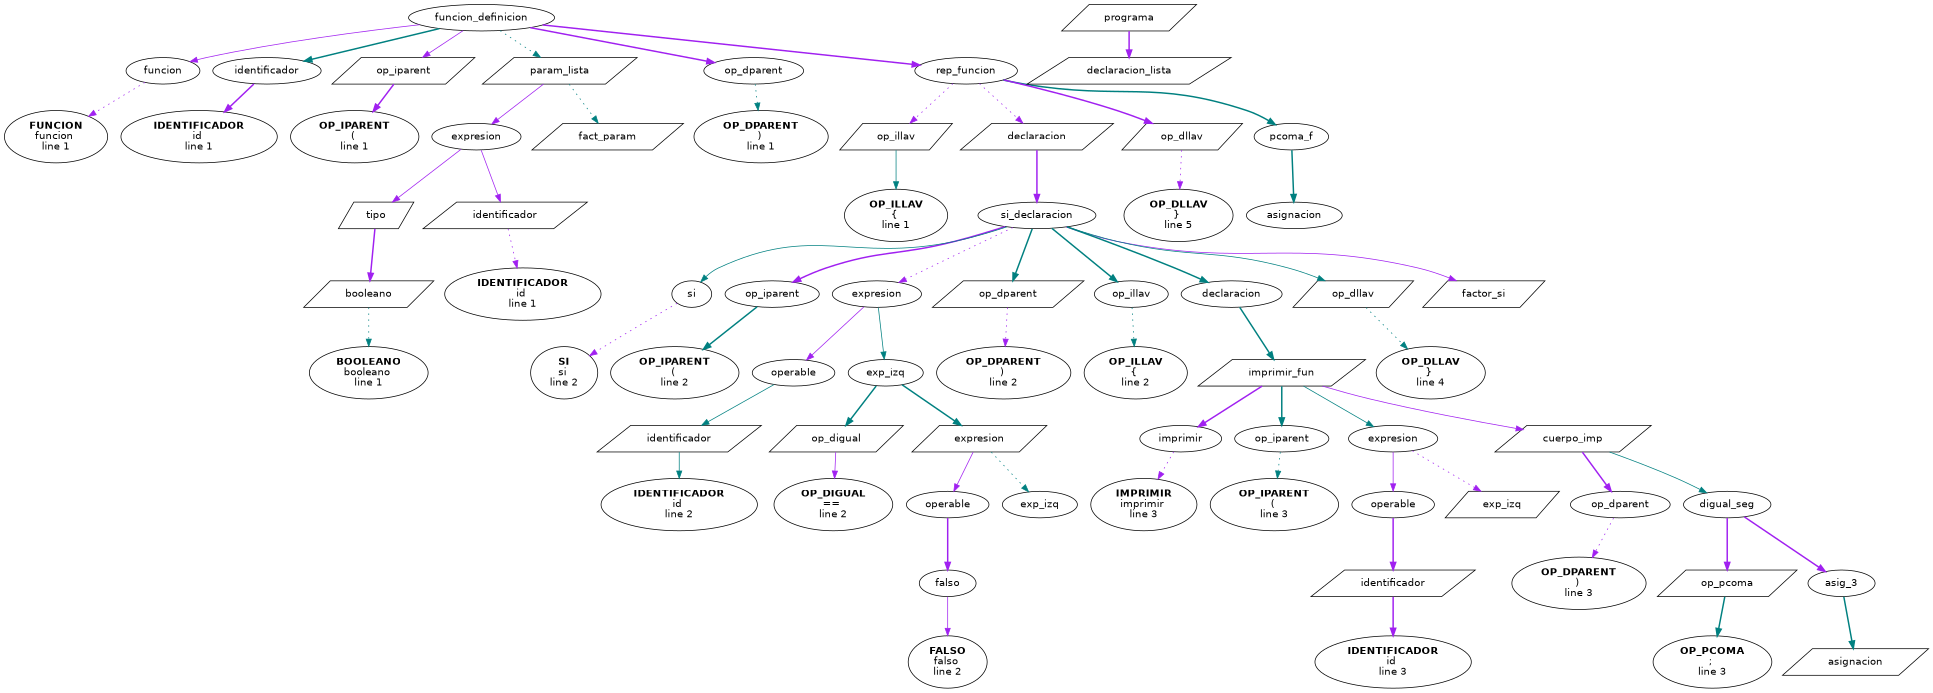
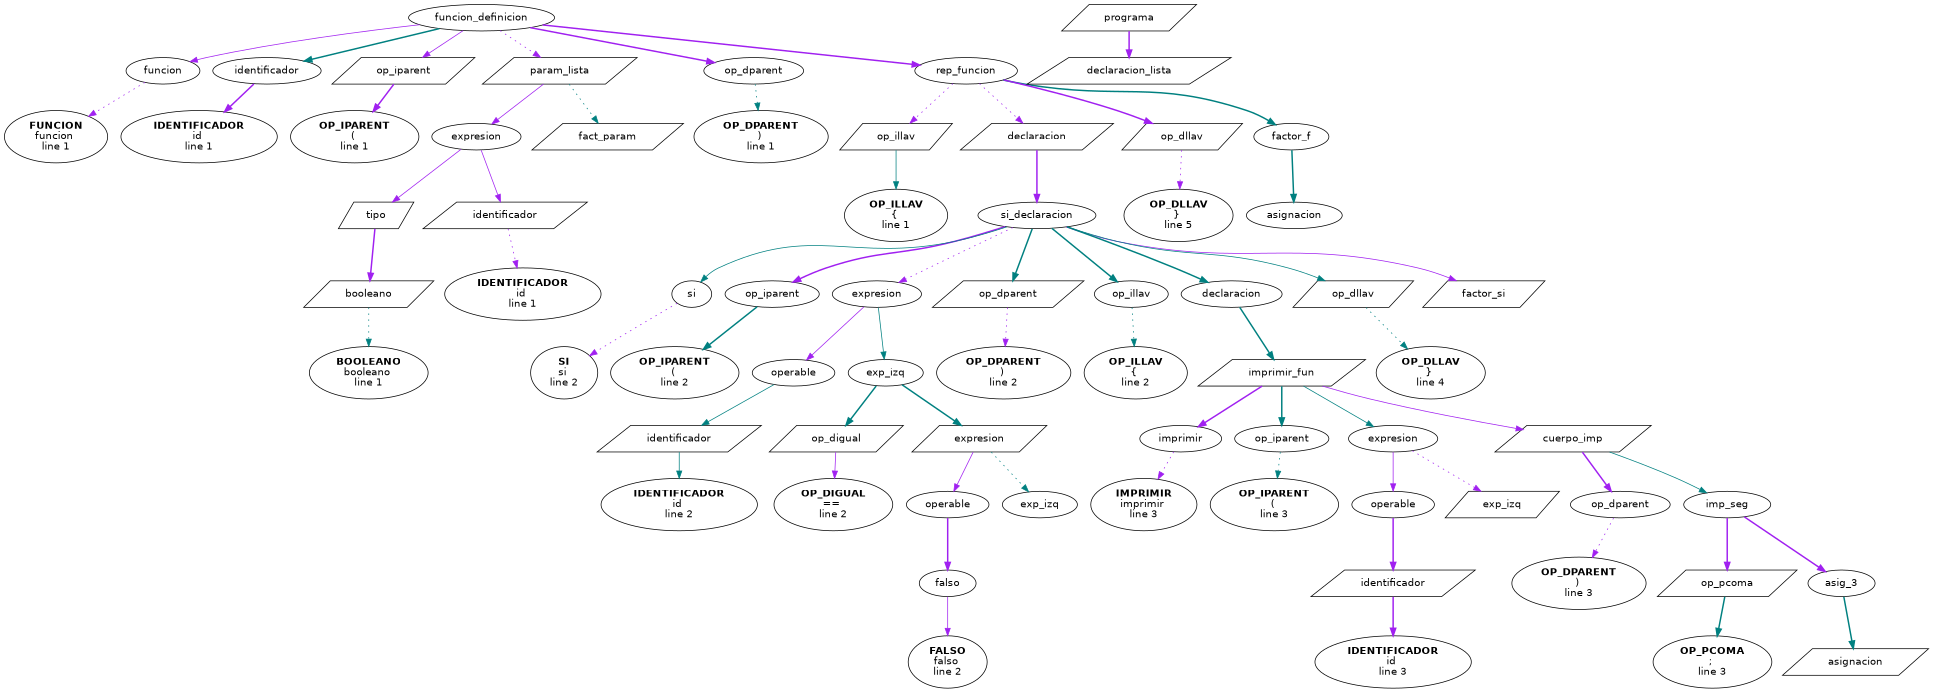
(517, 42) -> (517, 42)
(1291, 137) -> (1291, 137)
(1727, 505) -> (1727, 505)
